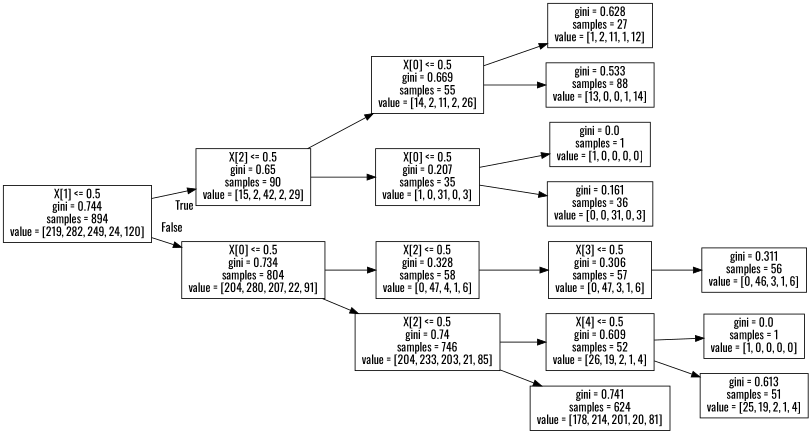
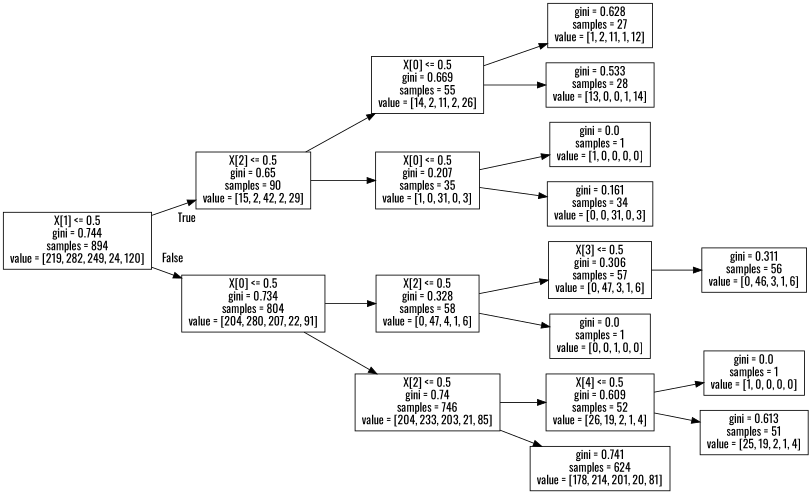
(600, 85) -> (600, 85)
(600, 204) -> (600, 204)
none -> (600, 336)
